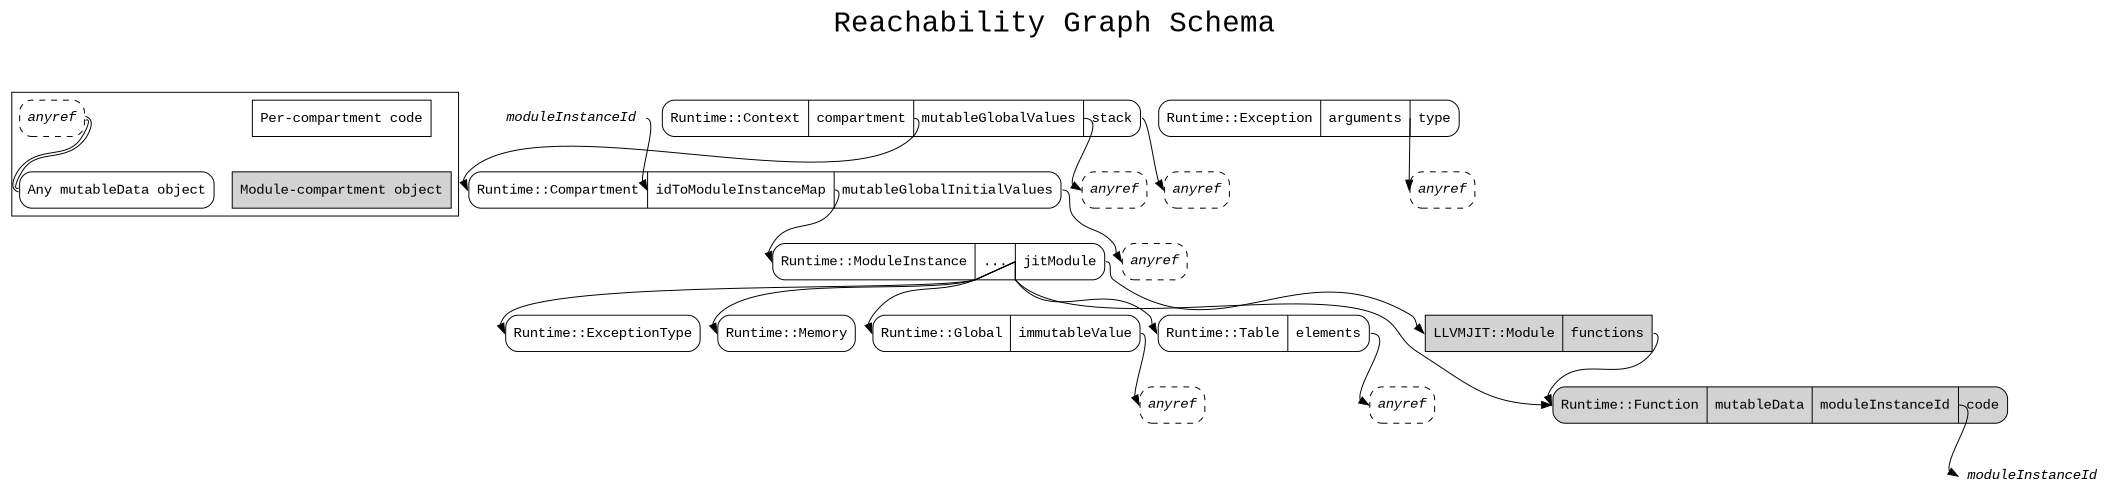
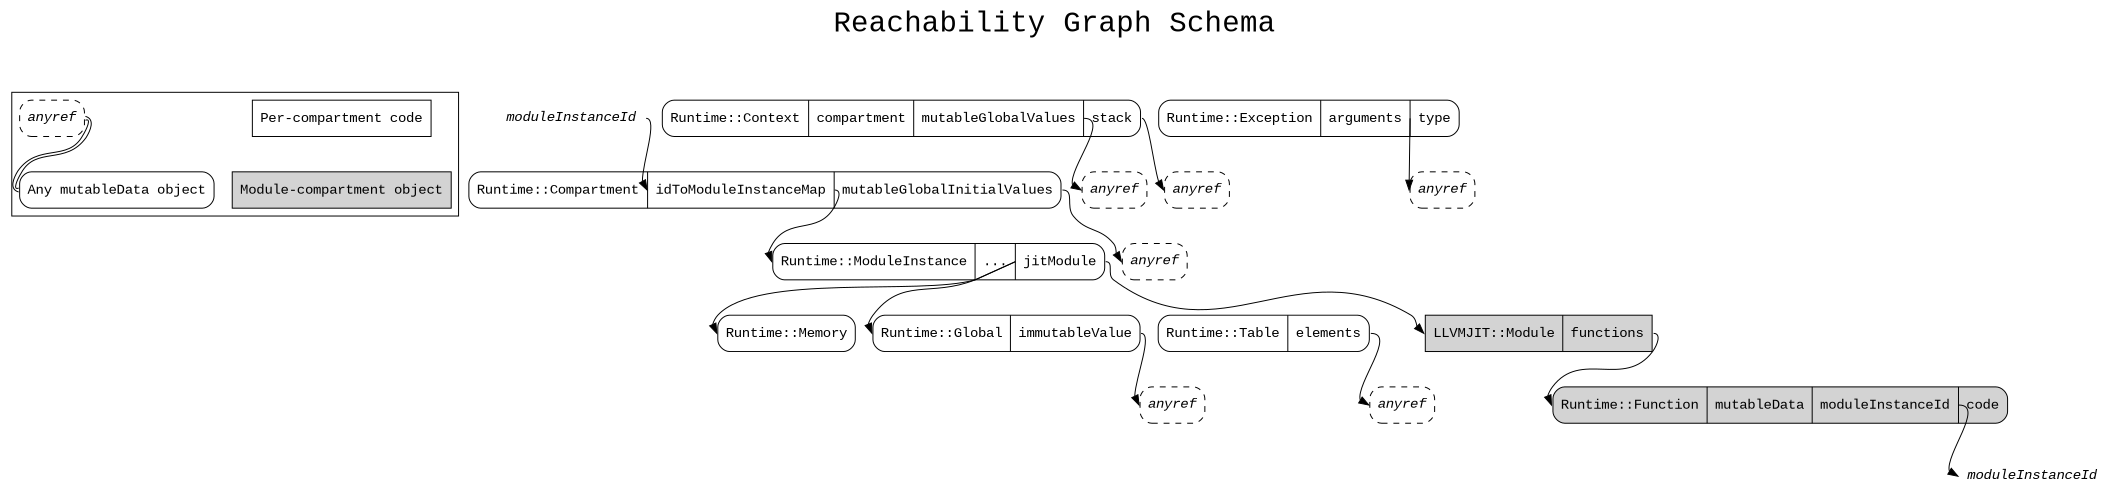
(697, 155) -> none
(1089, 300) -> none
(1281, 304) -> none
(603, 333) -> none
